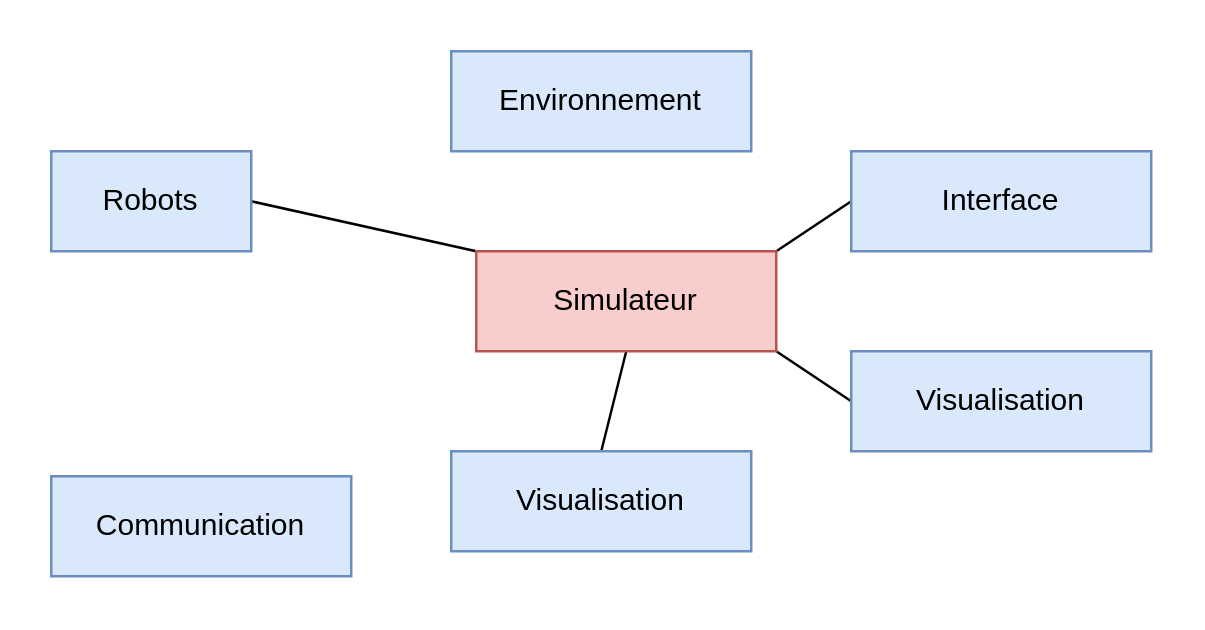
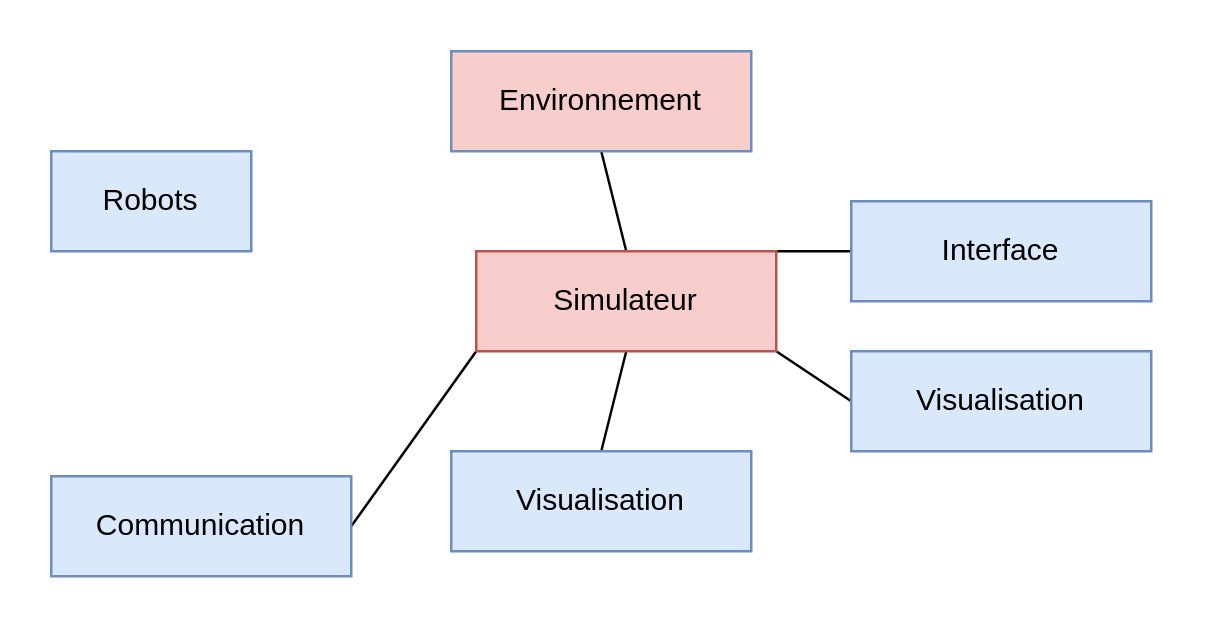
(601, 101) -> (601, 101)
(1001, 201) -> (1001, 251)
none -> (614, 202)
(364, 226) -> none
none -> (414, 438)
